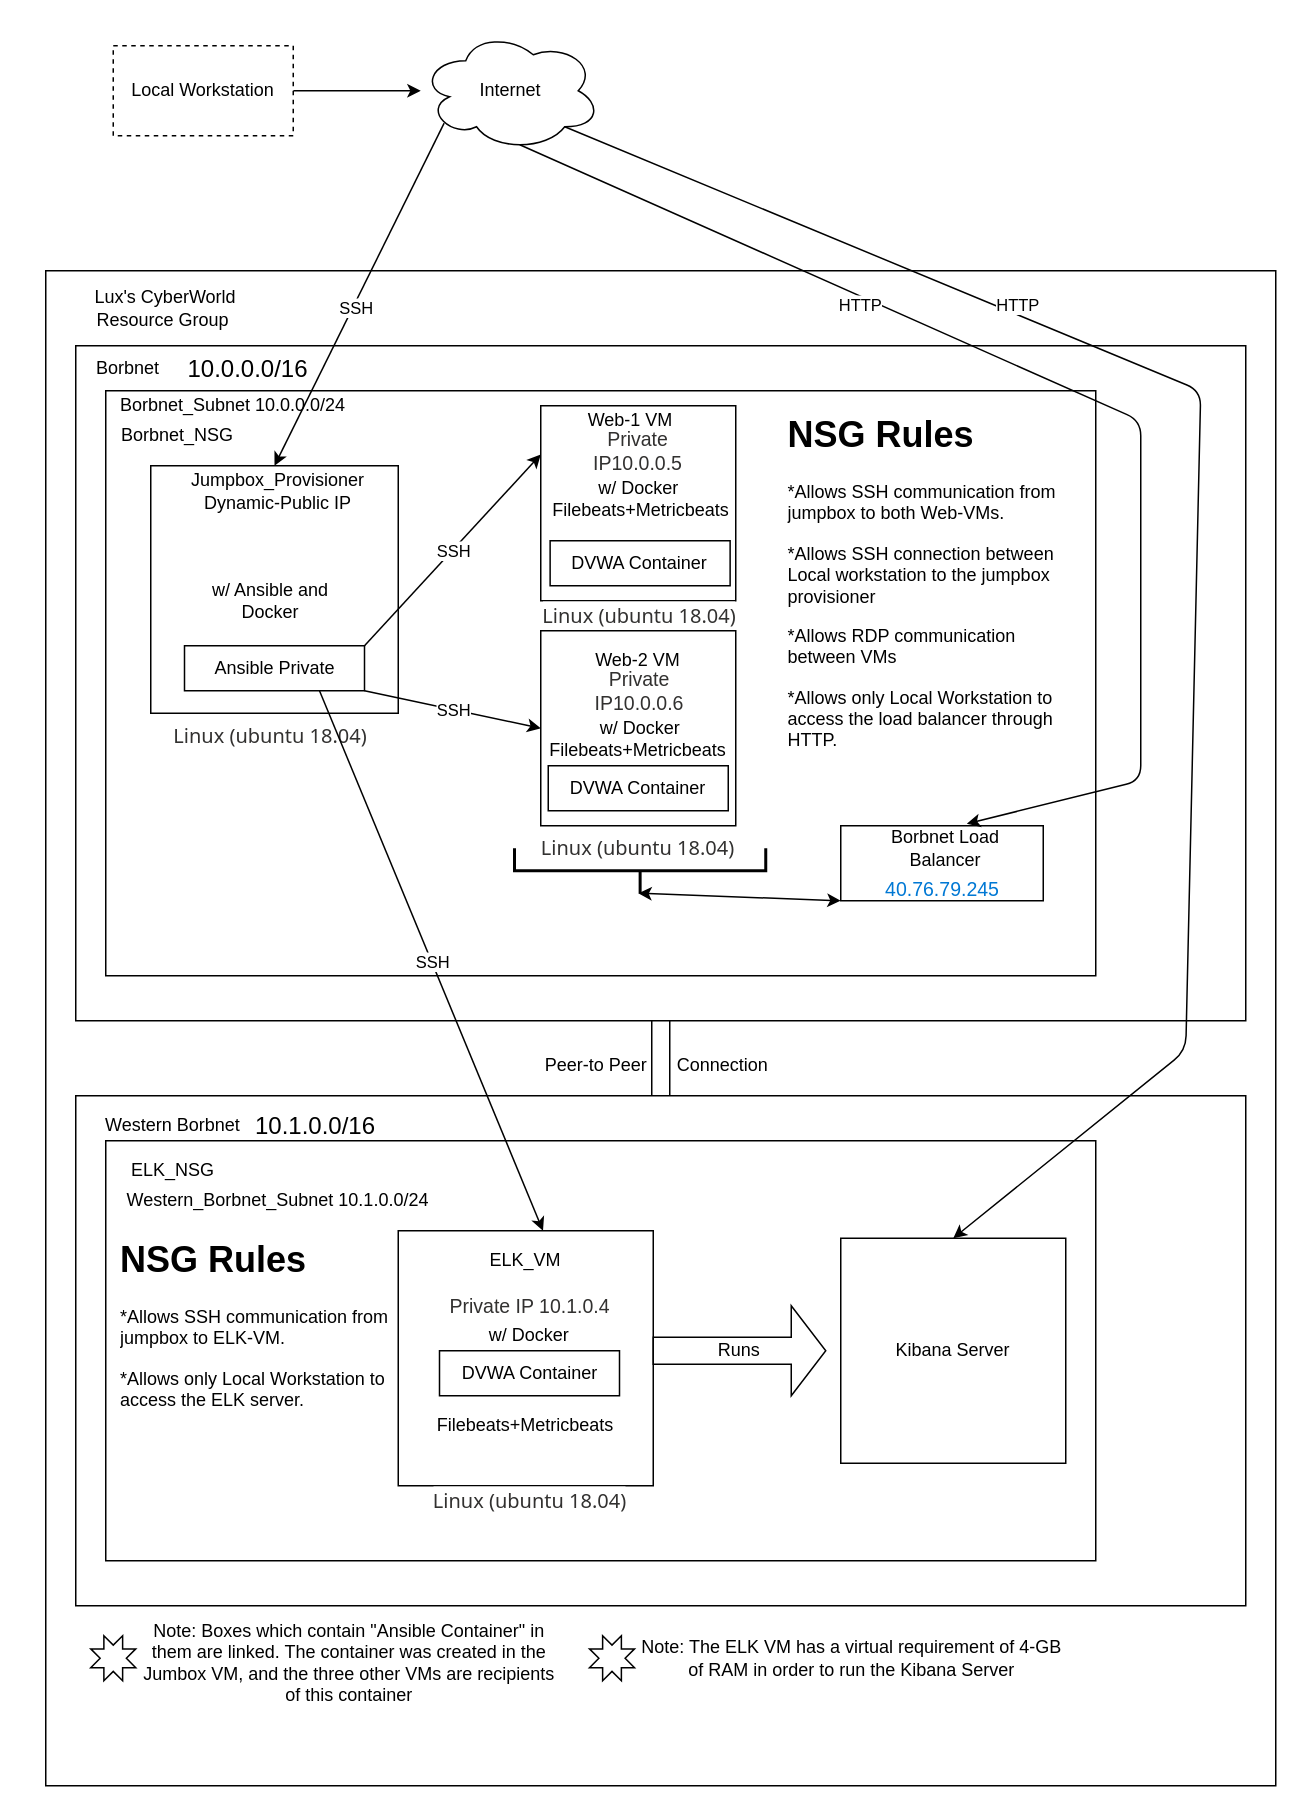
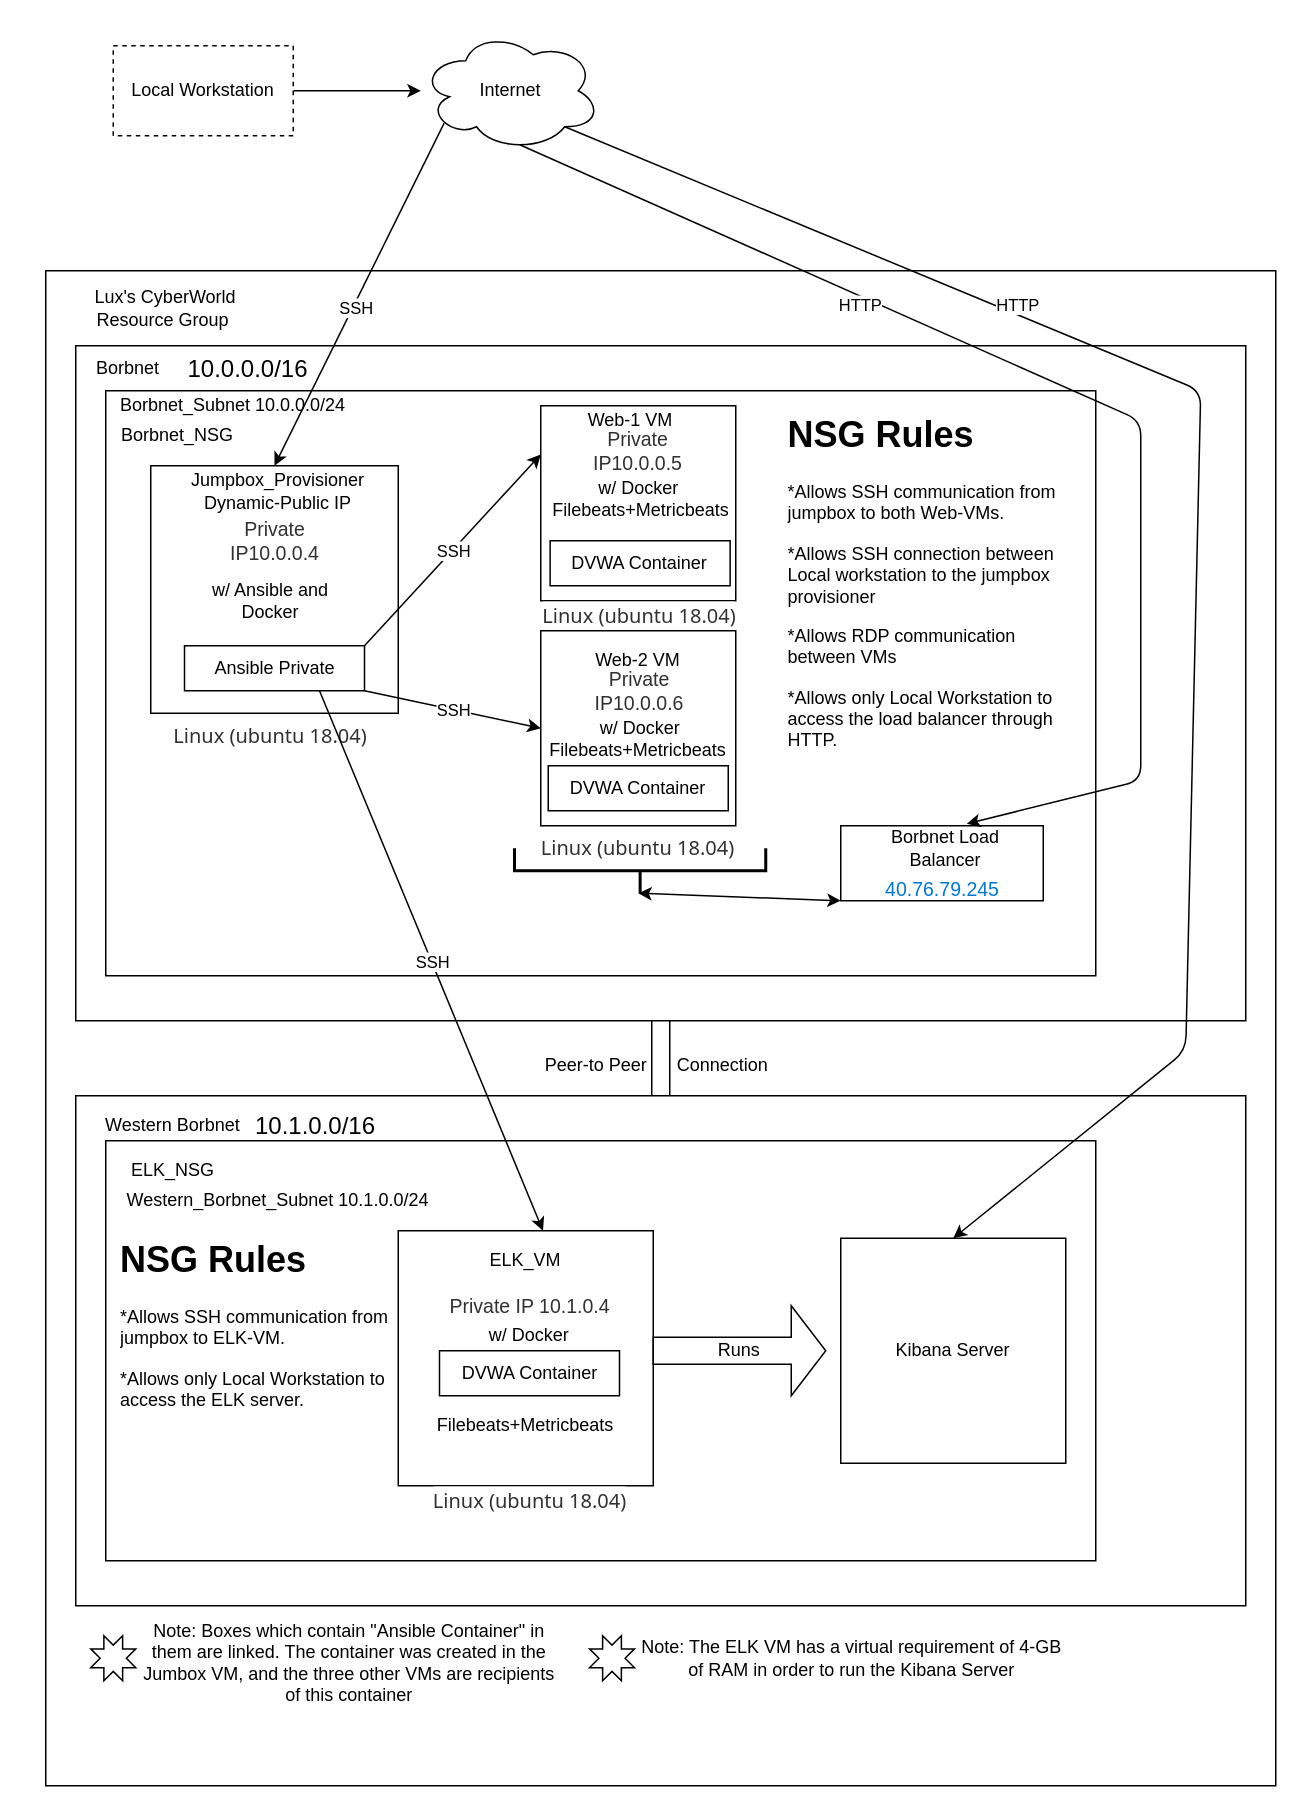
none -> (275, 541)
